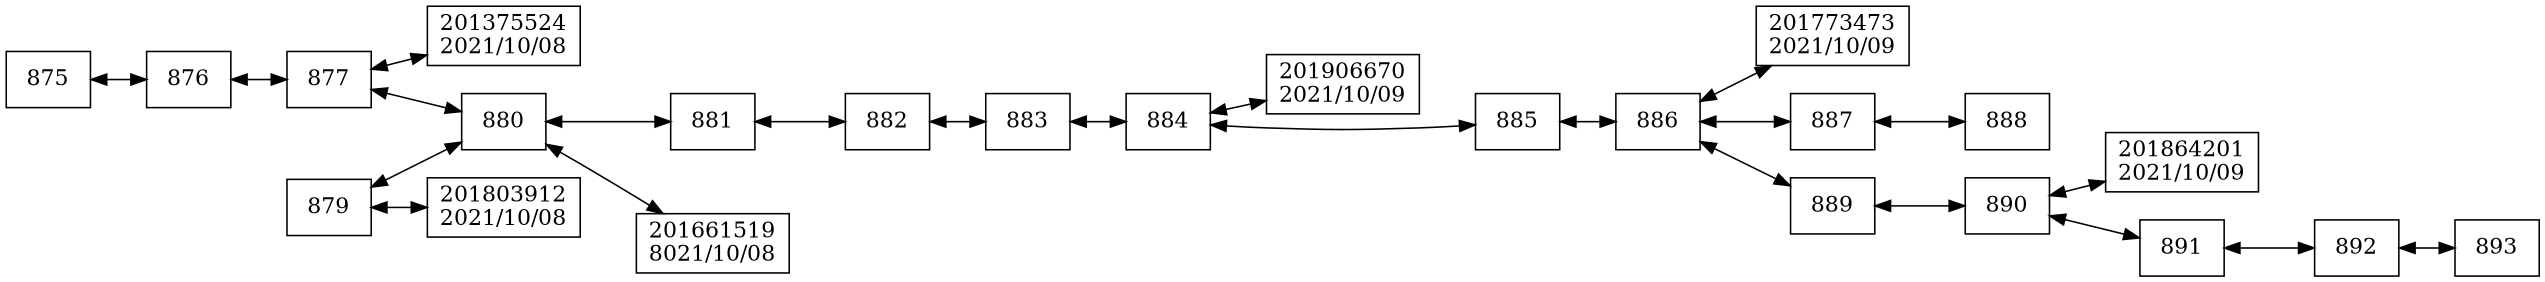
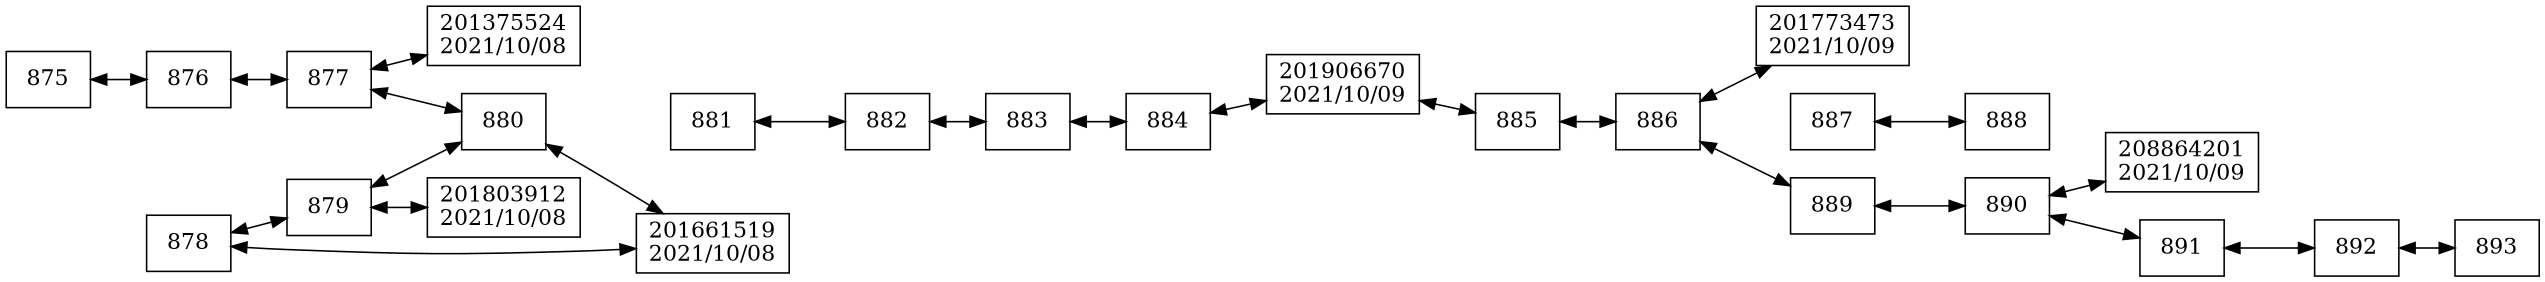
(608, 122) -> none
(1745, 122) -> none
(1343, 130) -> (1447, 107)
(2182, 162) -> (2182, 162)
none -> (189, 243)
(713, 243) -> (713, 243)
